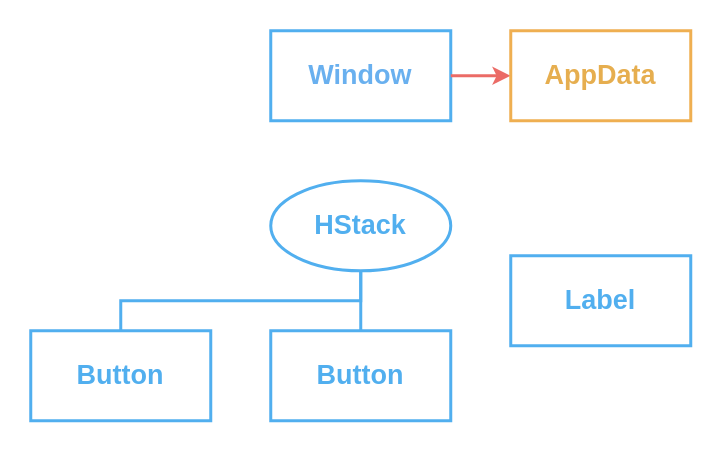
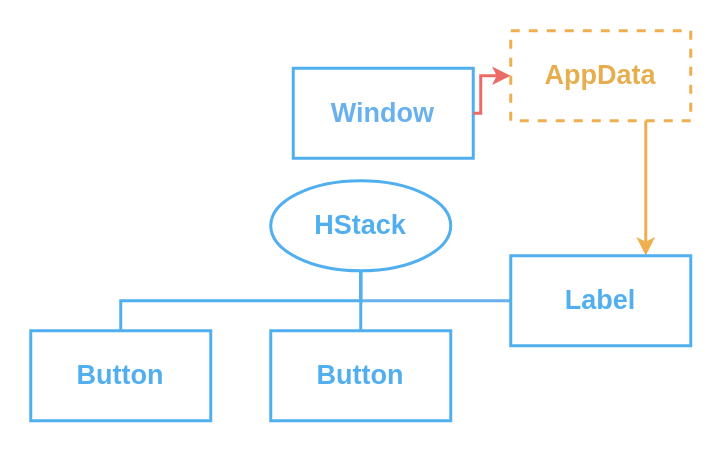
(361, 76) -> (383, 113)
(601, 76) -> (601, 76)
none -> (646, 182)
none -> (437, 301)
